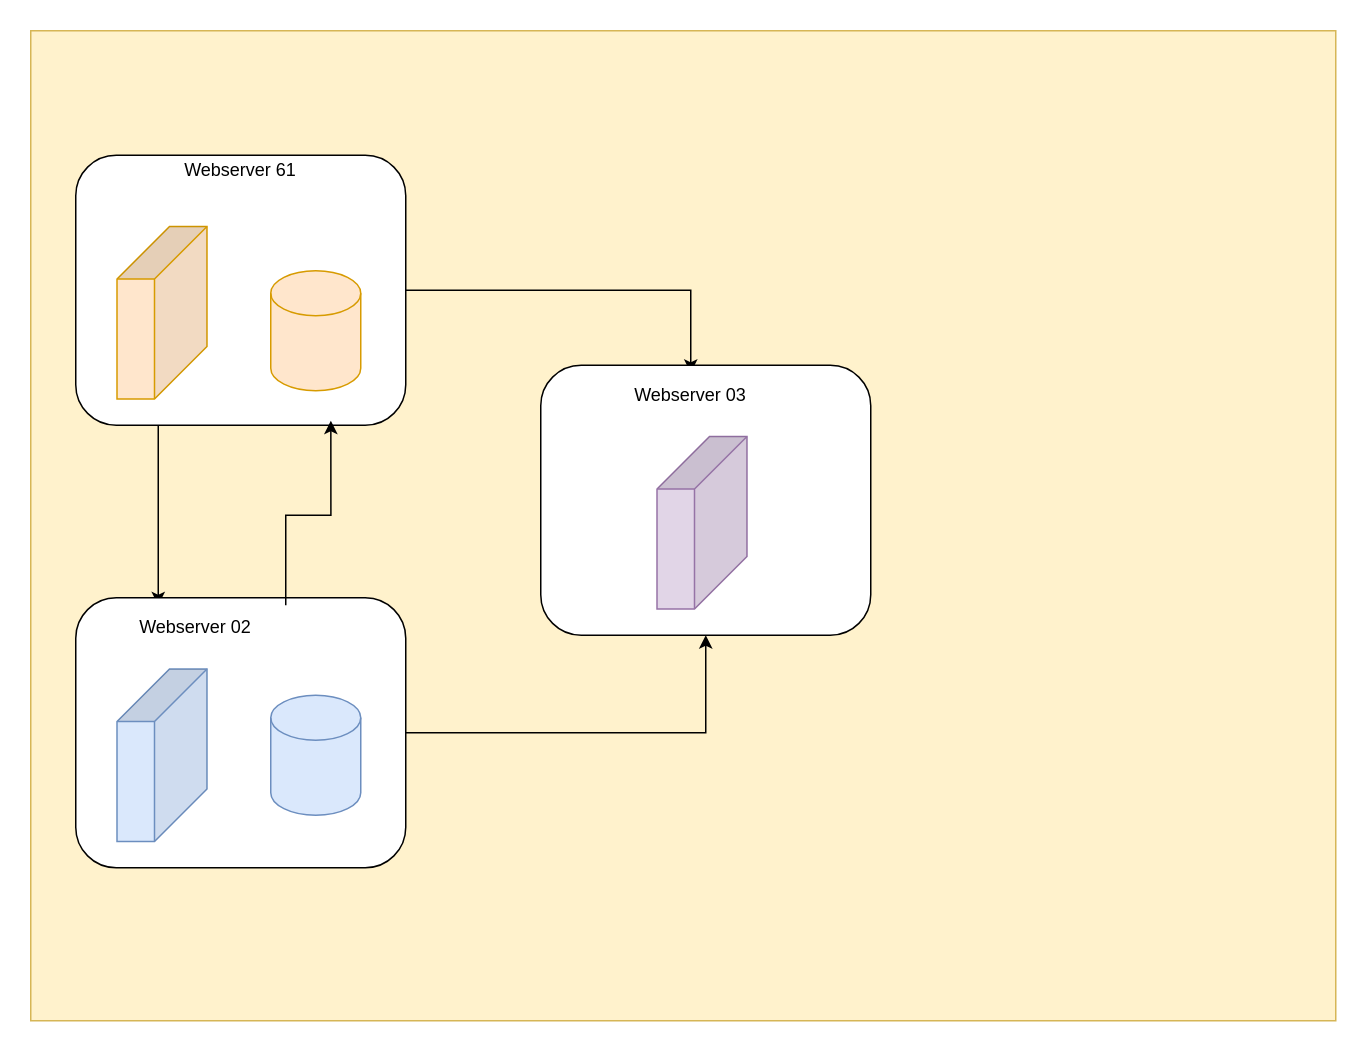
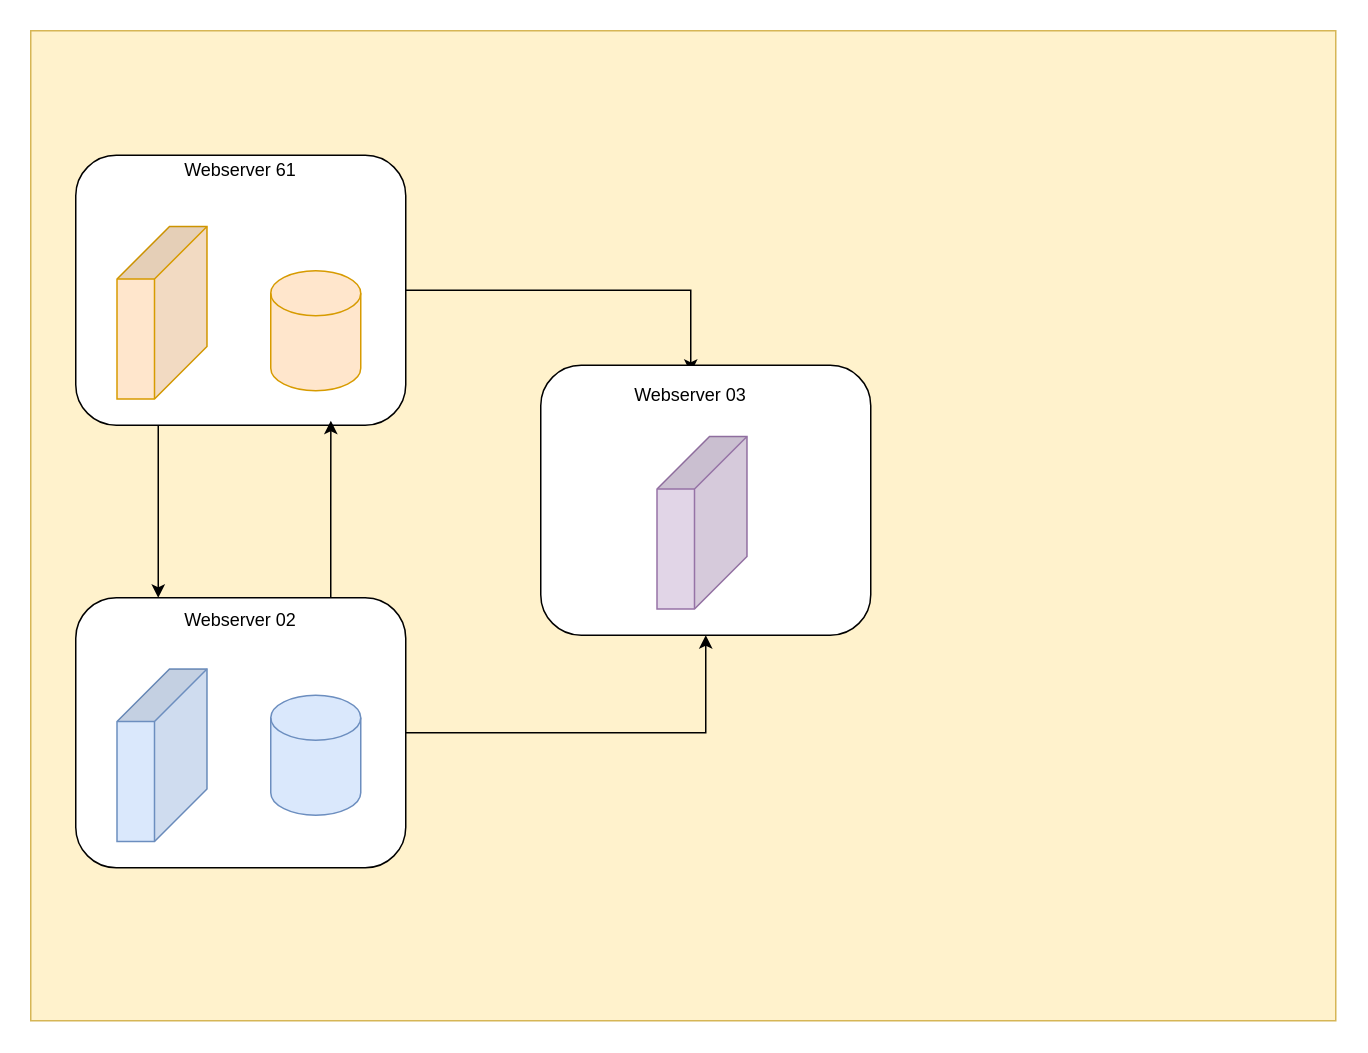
(196, 628) -> (241, 620)
